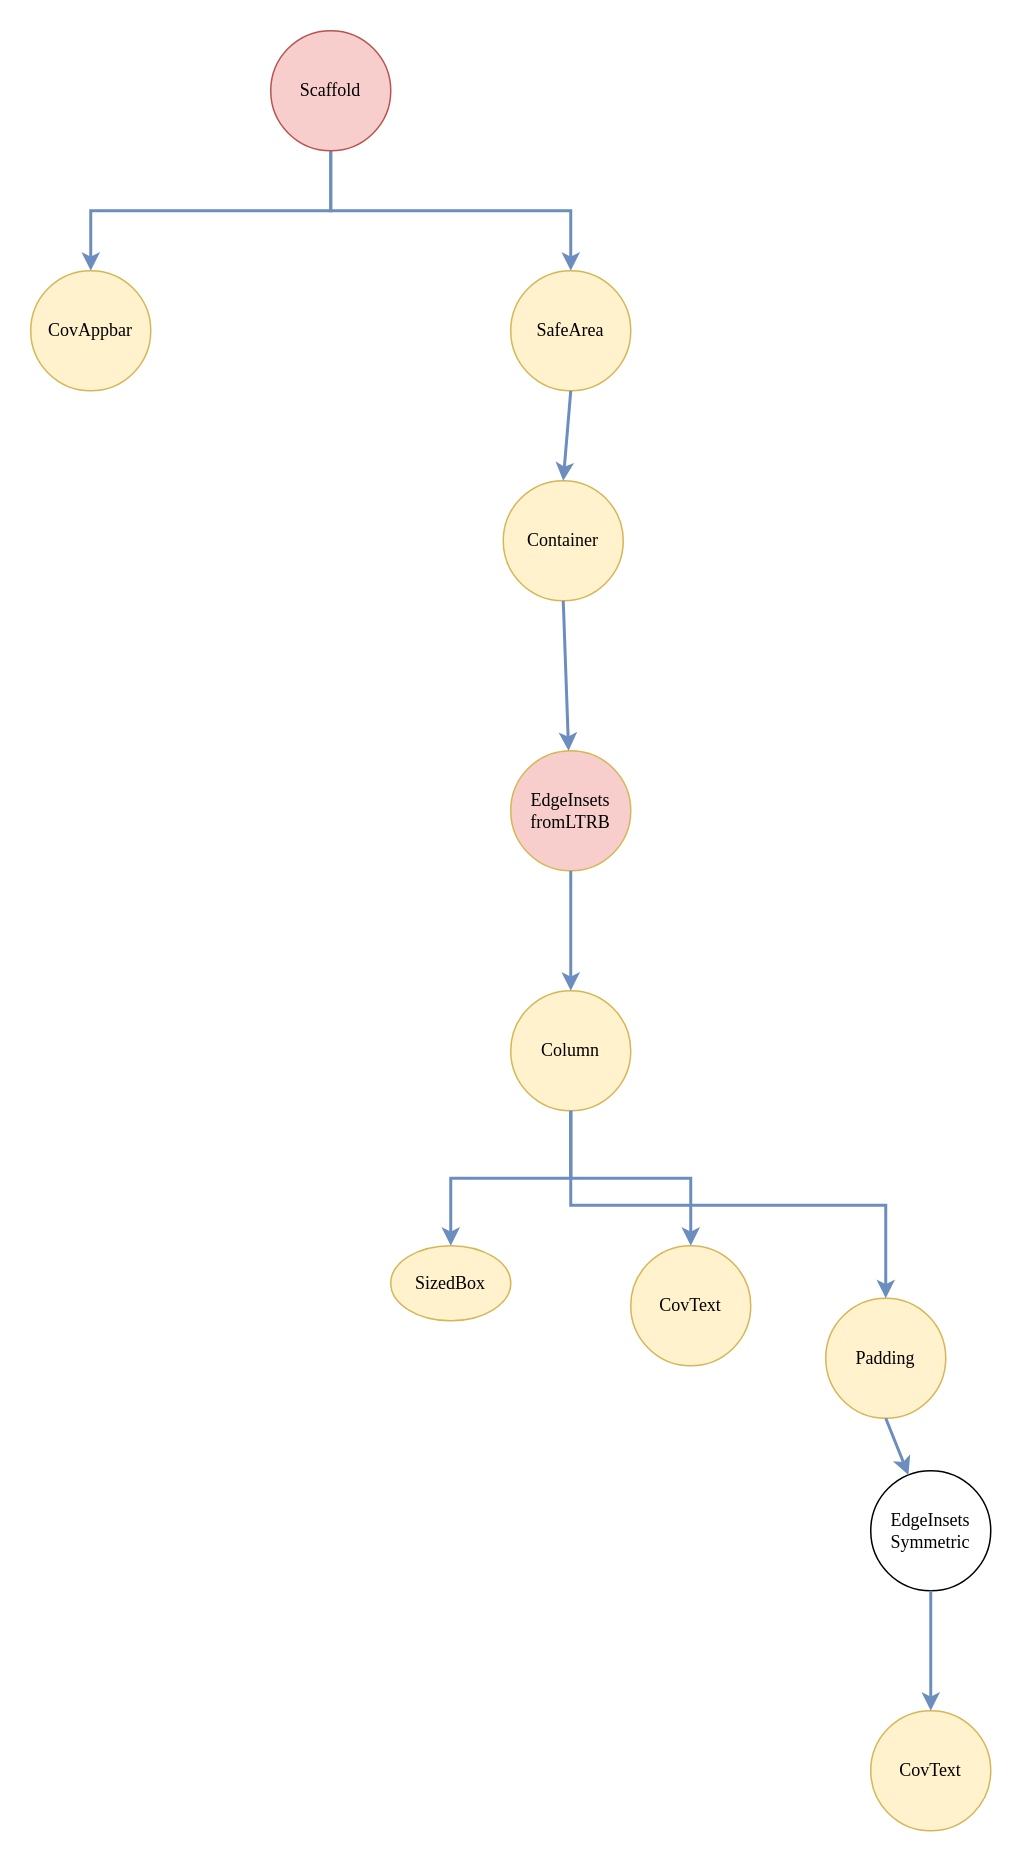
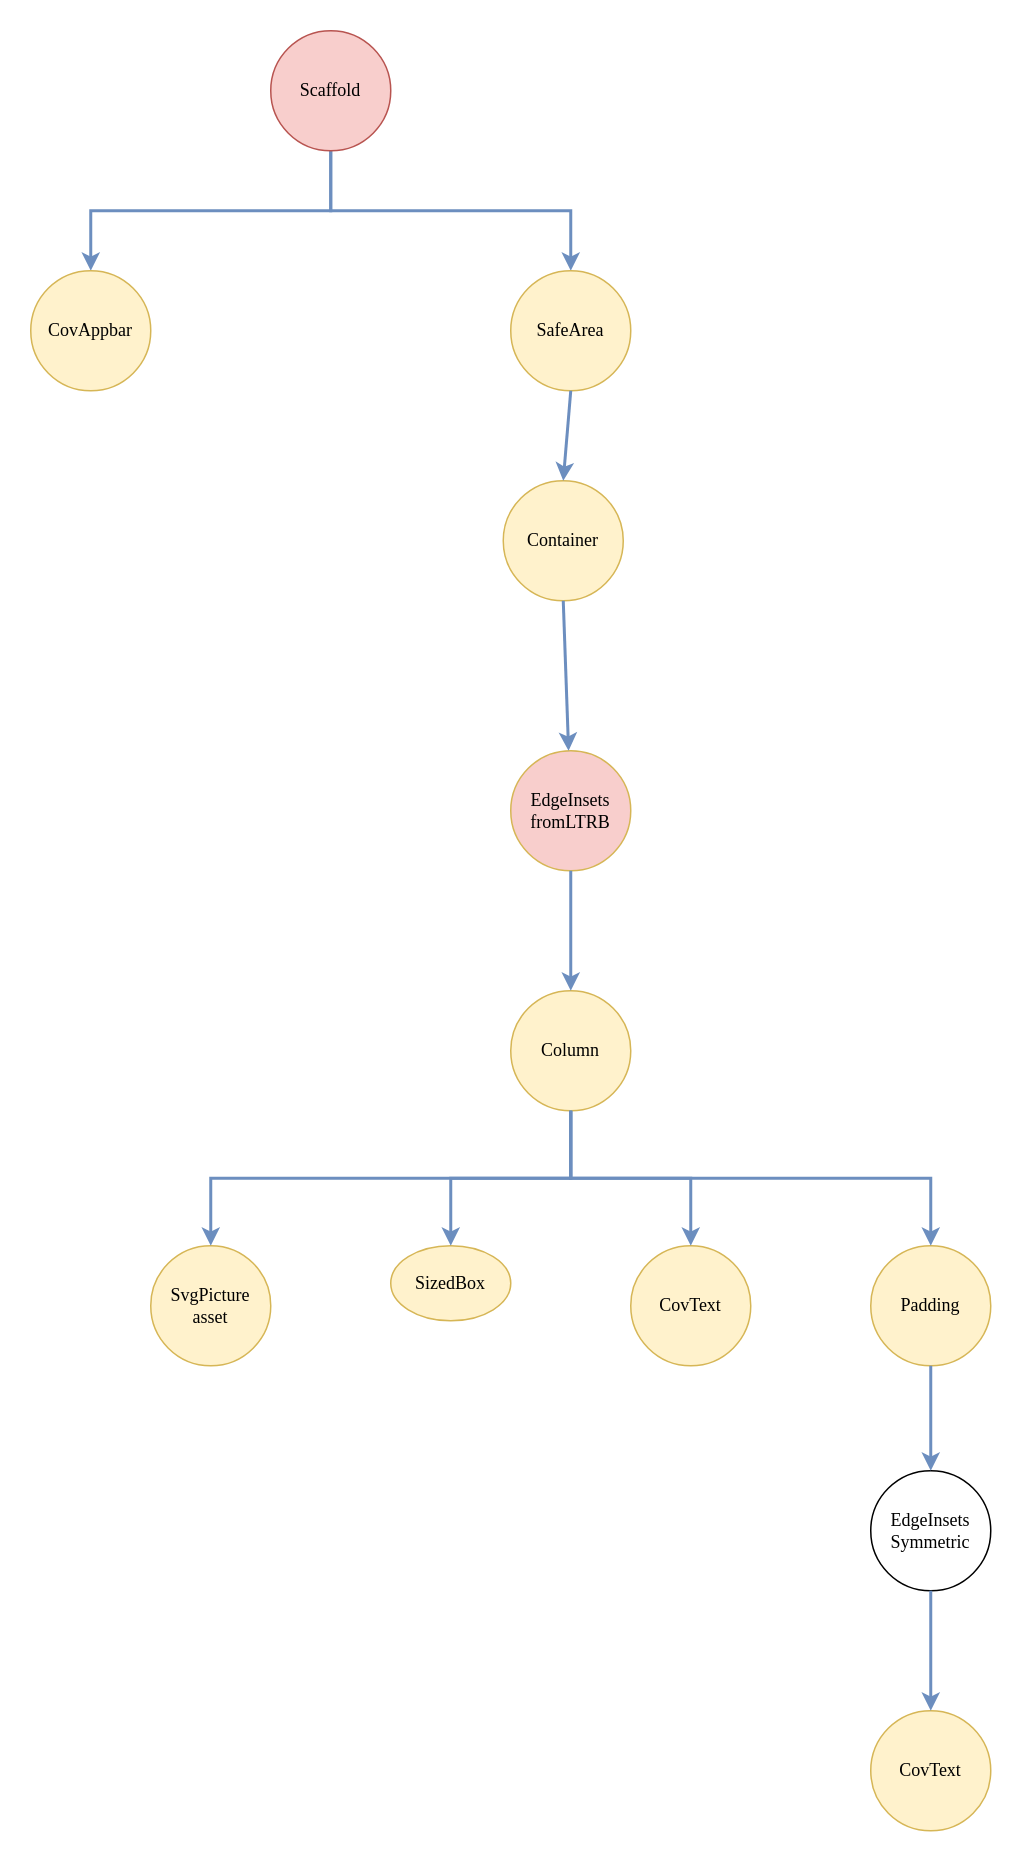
none -> (302, 1178)
none -> (211, 1306)
(886, 1358) -> (931, 1306)
